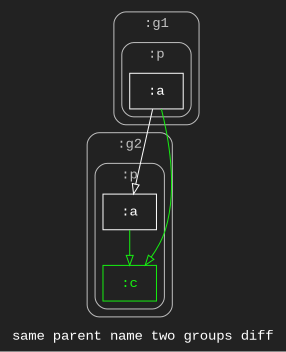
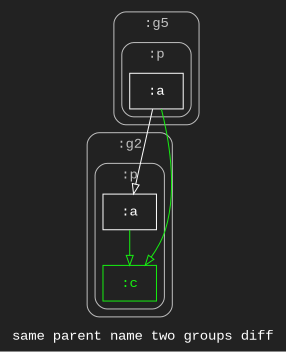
(156, 23) -> (156, 23)
